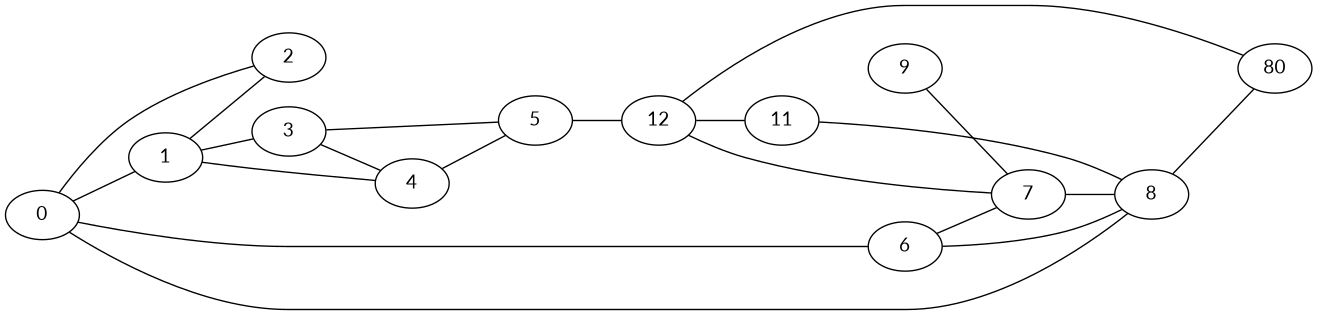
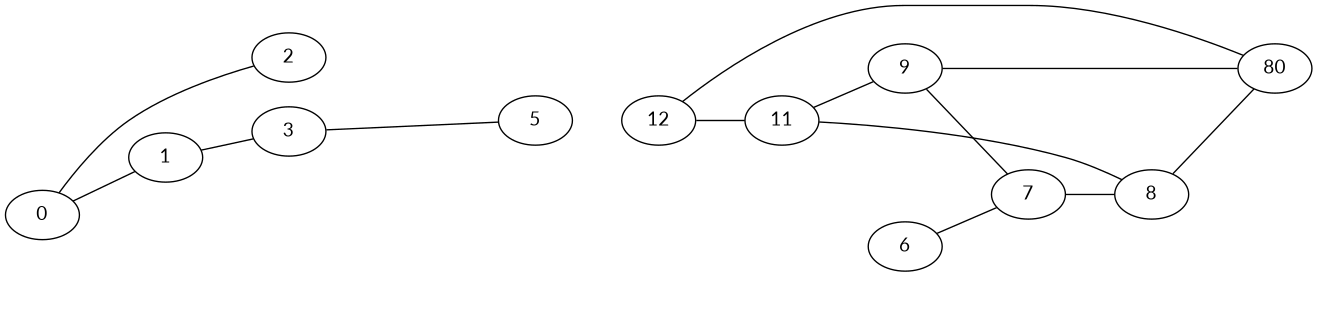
none -> (1090, 68)
none -> (844, 94)
(227, 108) -> none
(597, 121) -> none
(837, 177) -> none
(412, 184) -> none
(1034, 238) -> none
(472, 246) -> none
(603, 309) -> none
